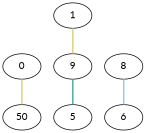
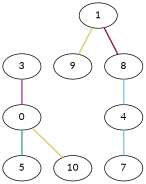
none -> (111, 41)
none -> (22, 66)
(73, 92) -> (22, 143)
(22, 117) -> (73, 168)
(124, 117) -> (124, 117)
none -> (124, 168)
